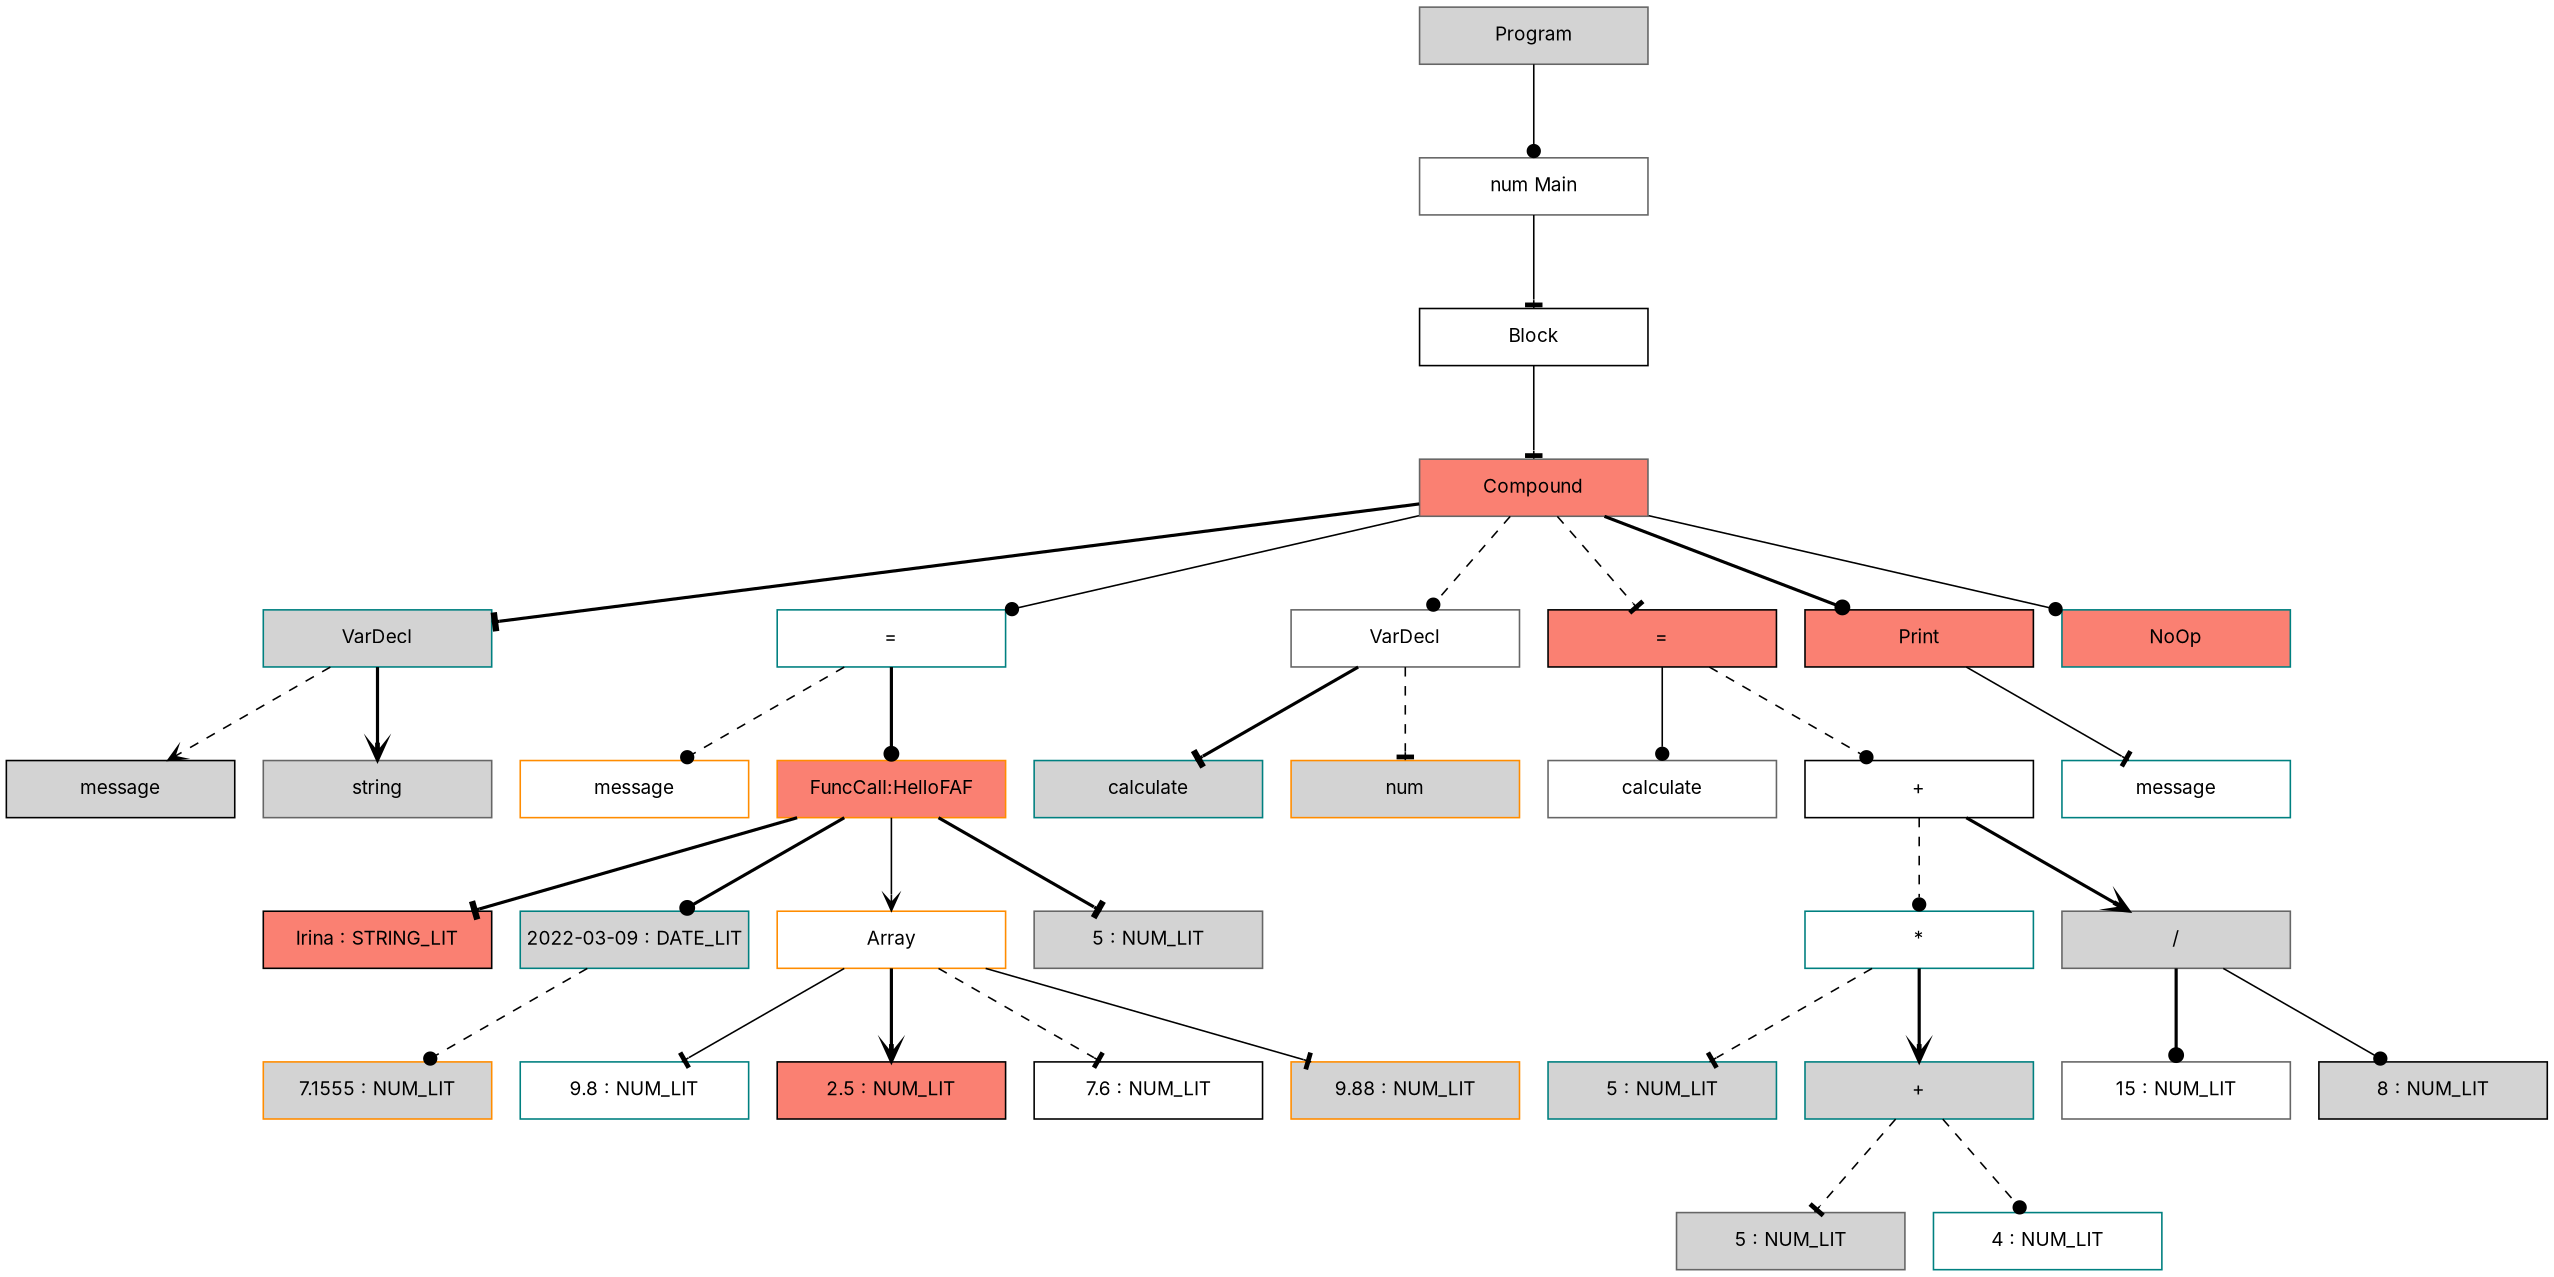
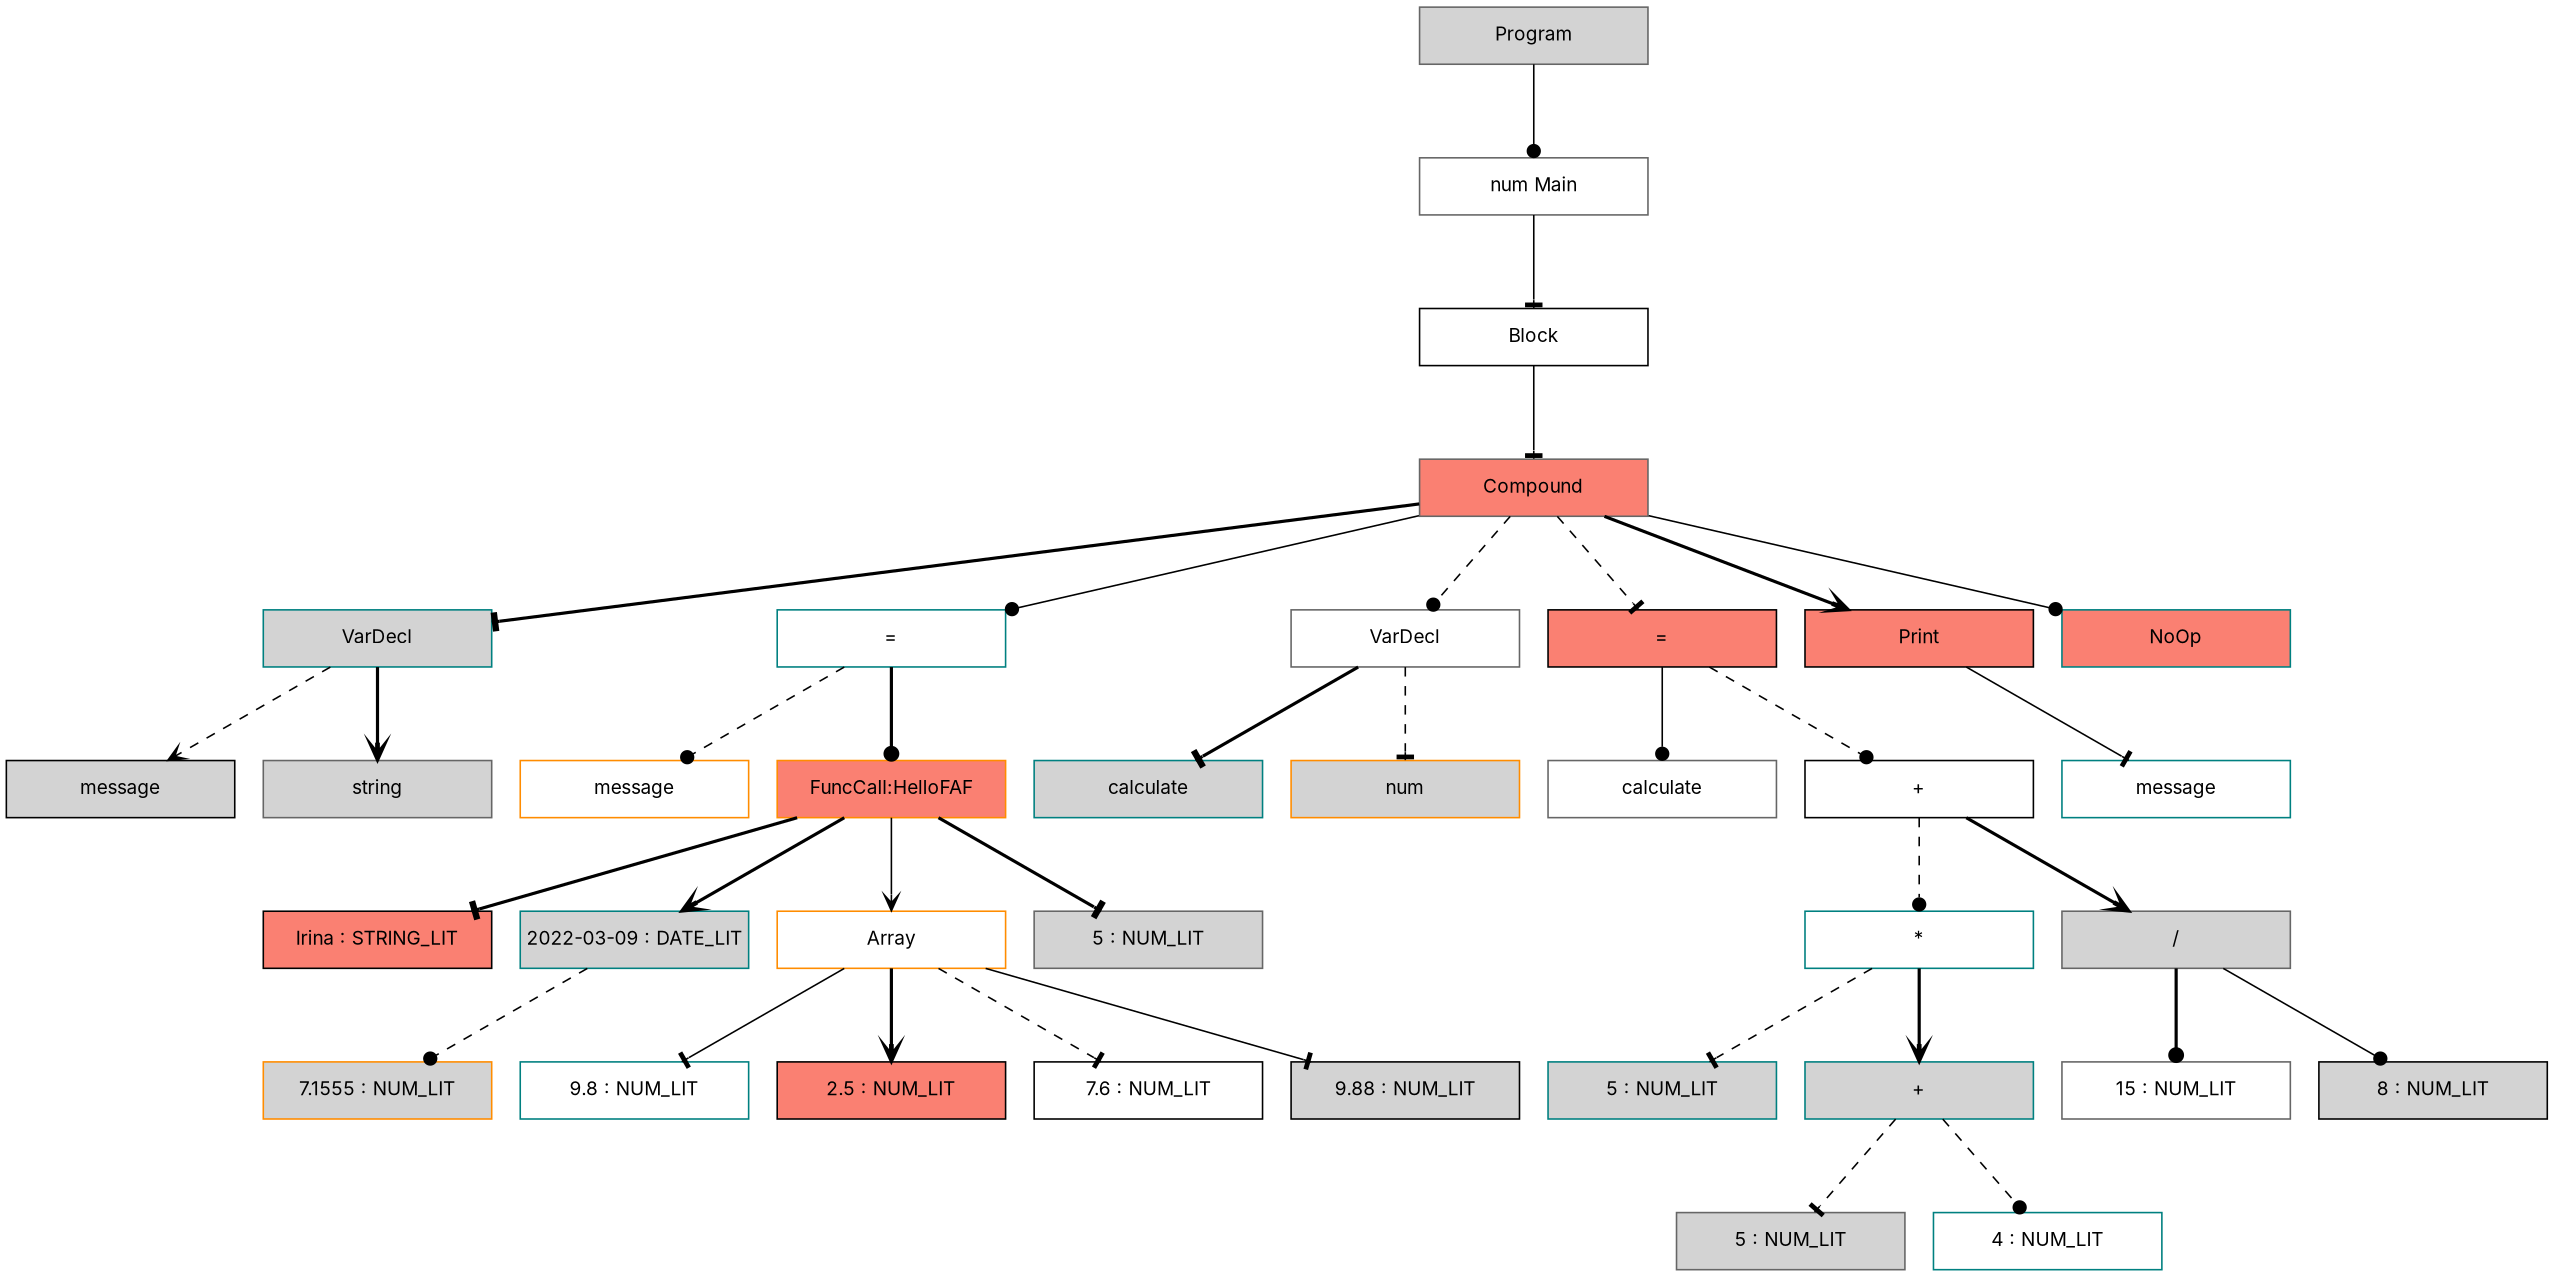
(1720, 561) -> (1719, 560)
(769, 861) -> (770, 860)
(1405, 1090) -> (1405, 1090)
